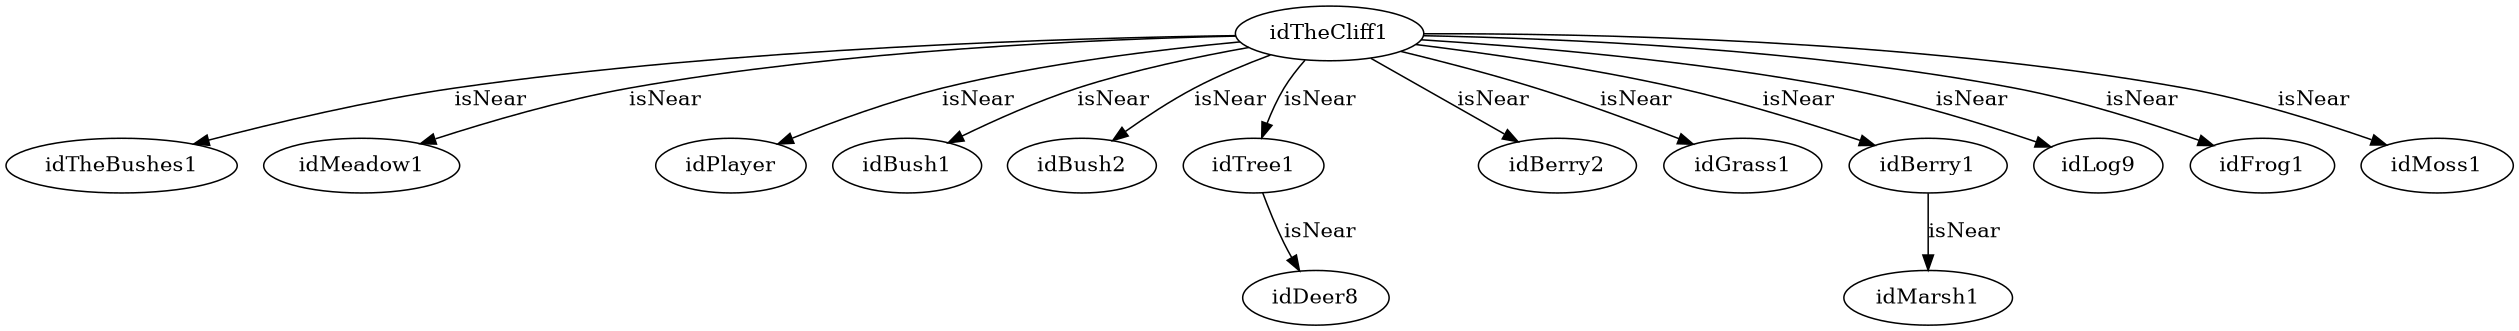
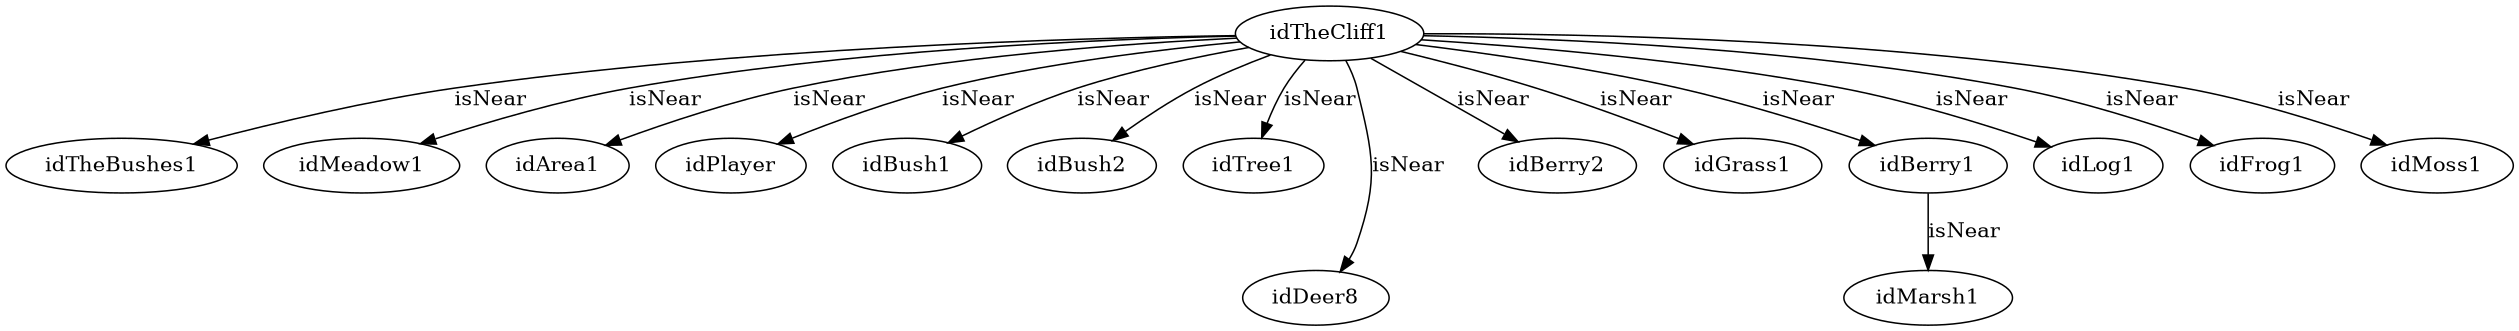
none -> (558, 166)
(2098, 166) -> (2098, 166)
(1276, 226) -> (1371, 160)
